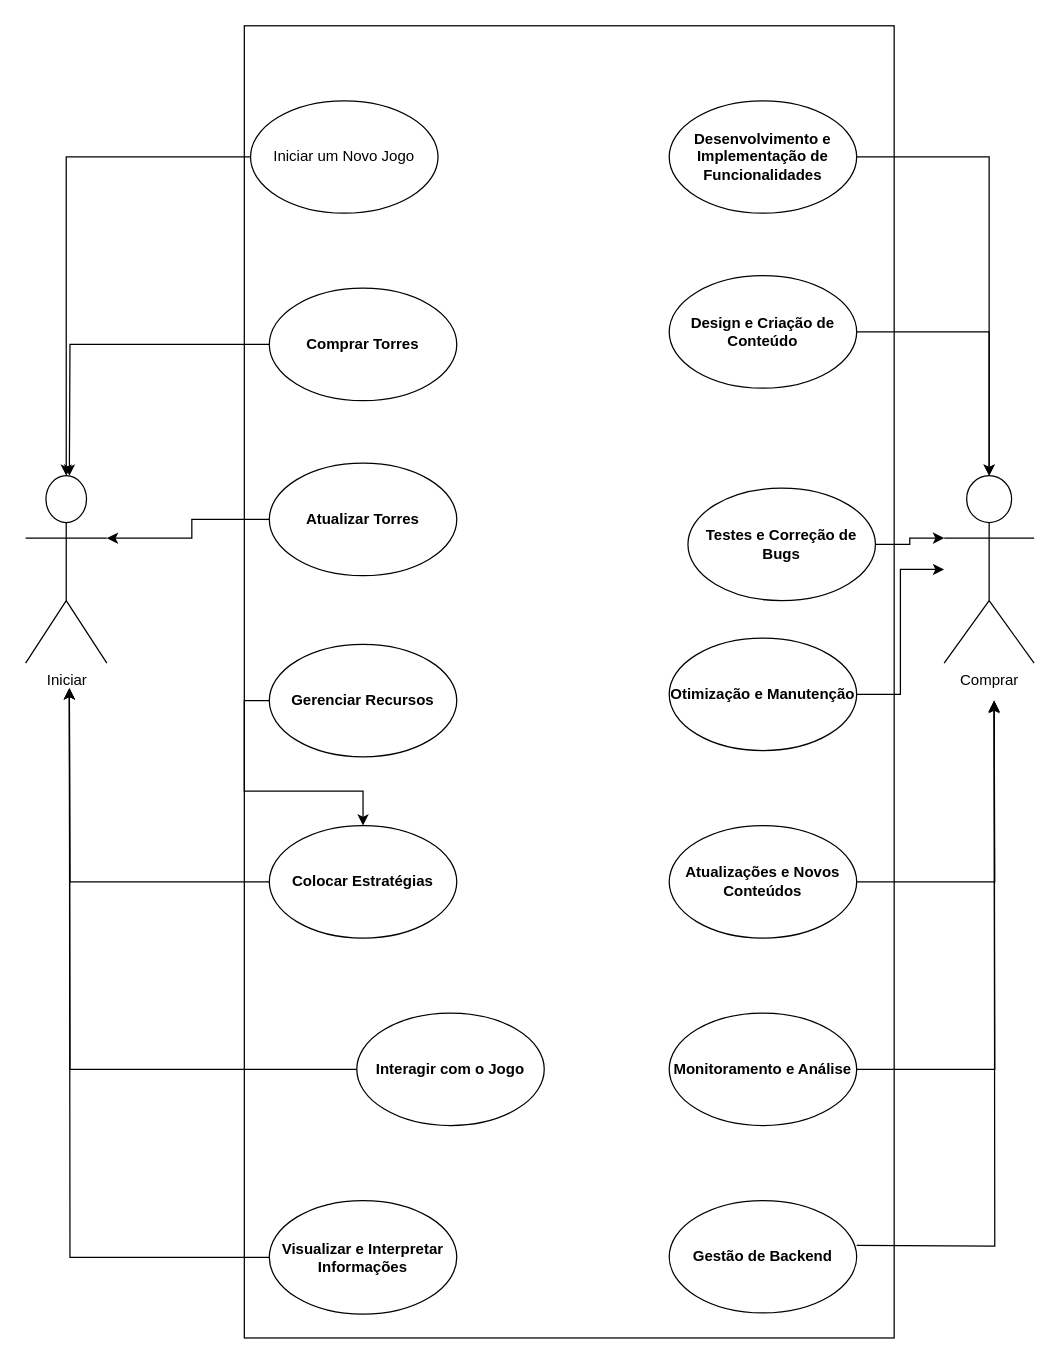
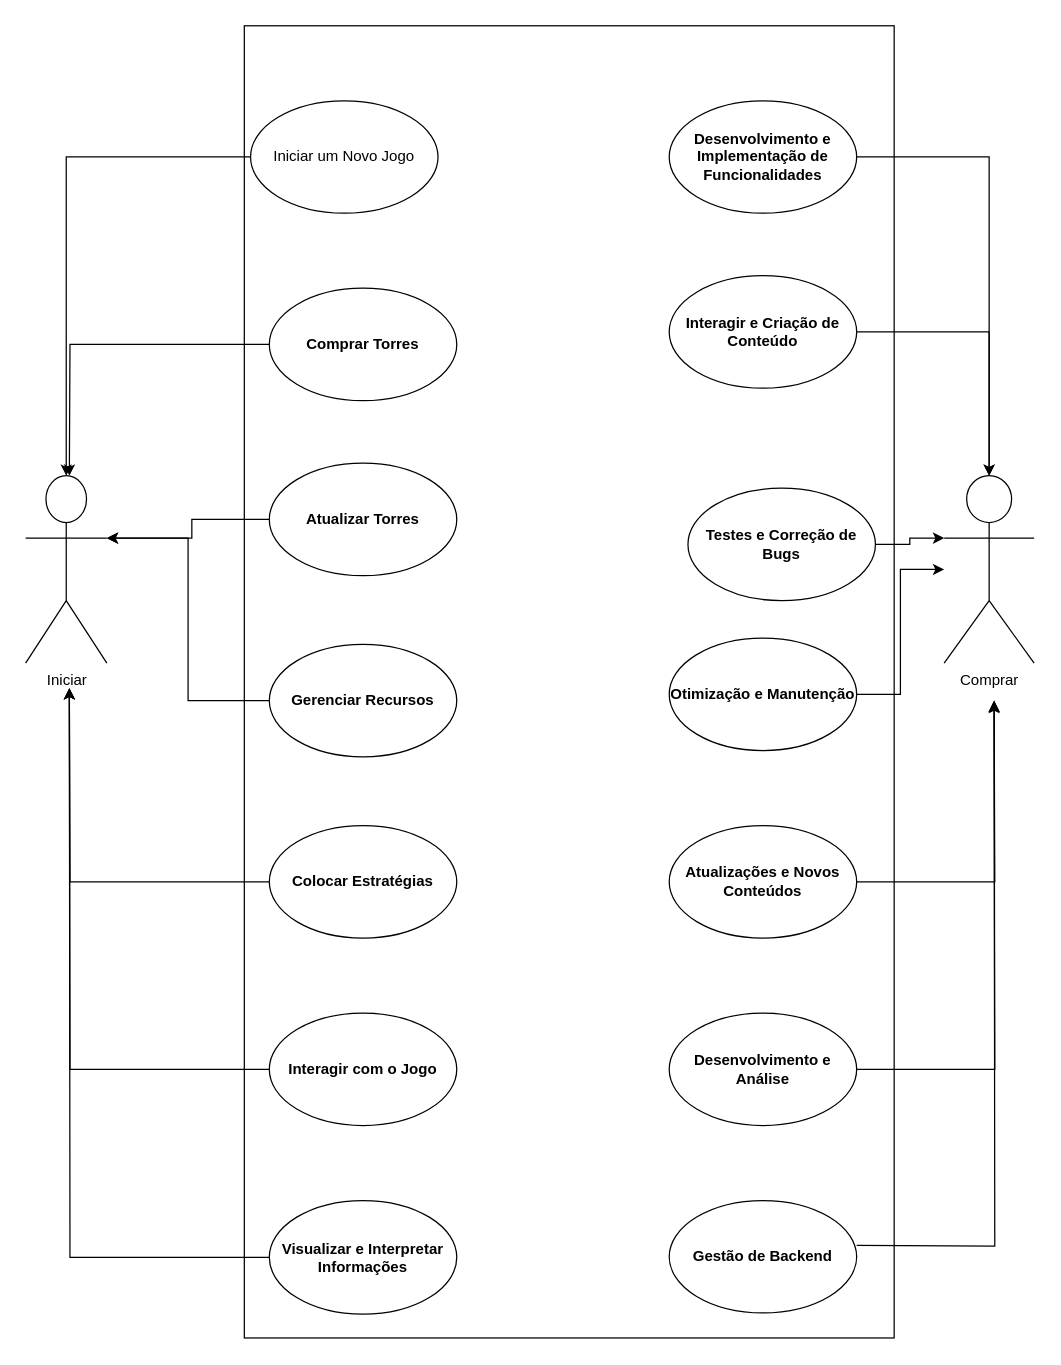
(763, 332) -> (763, 332)
(315, 791) -> (188, 648)
(451, 1069) -> (363, 1069)
(763, 1069) -> (763, 1069)
